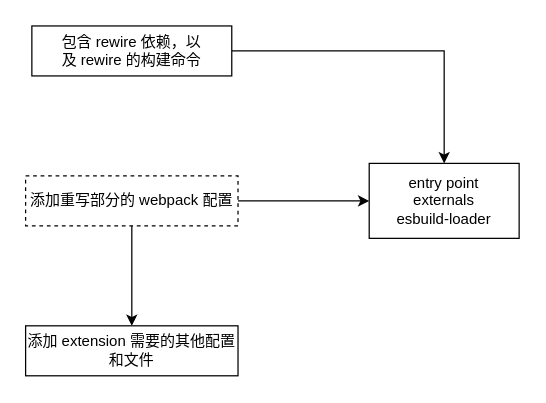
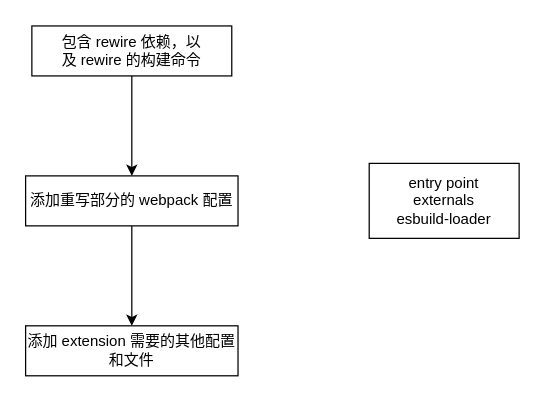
(390, 51) -> (132, 122)
(132, 201) -> (132, 201)
(299, 201) -> none
